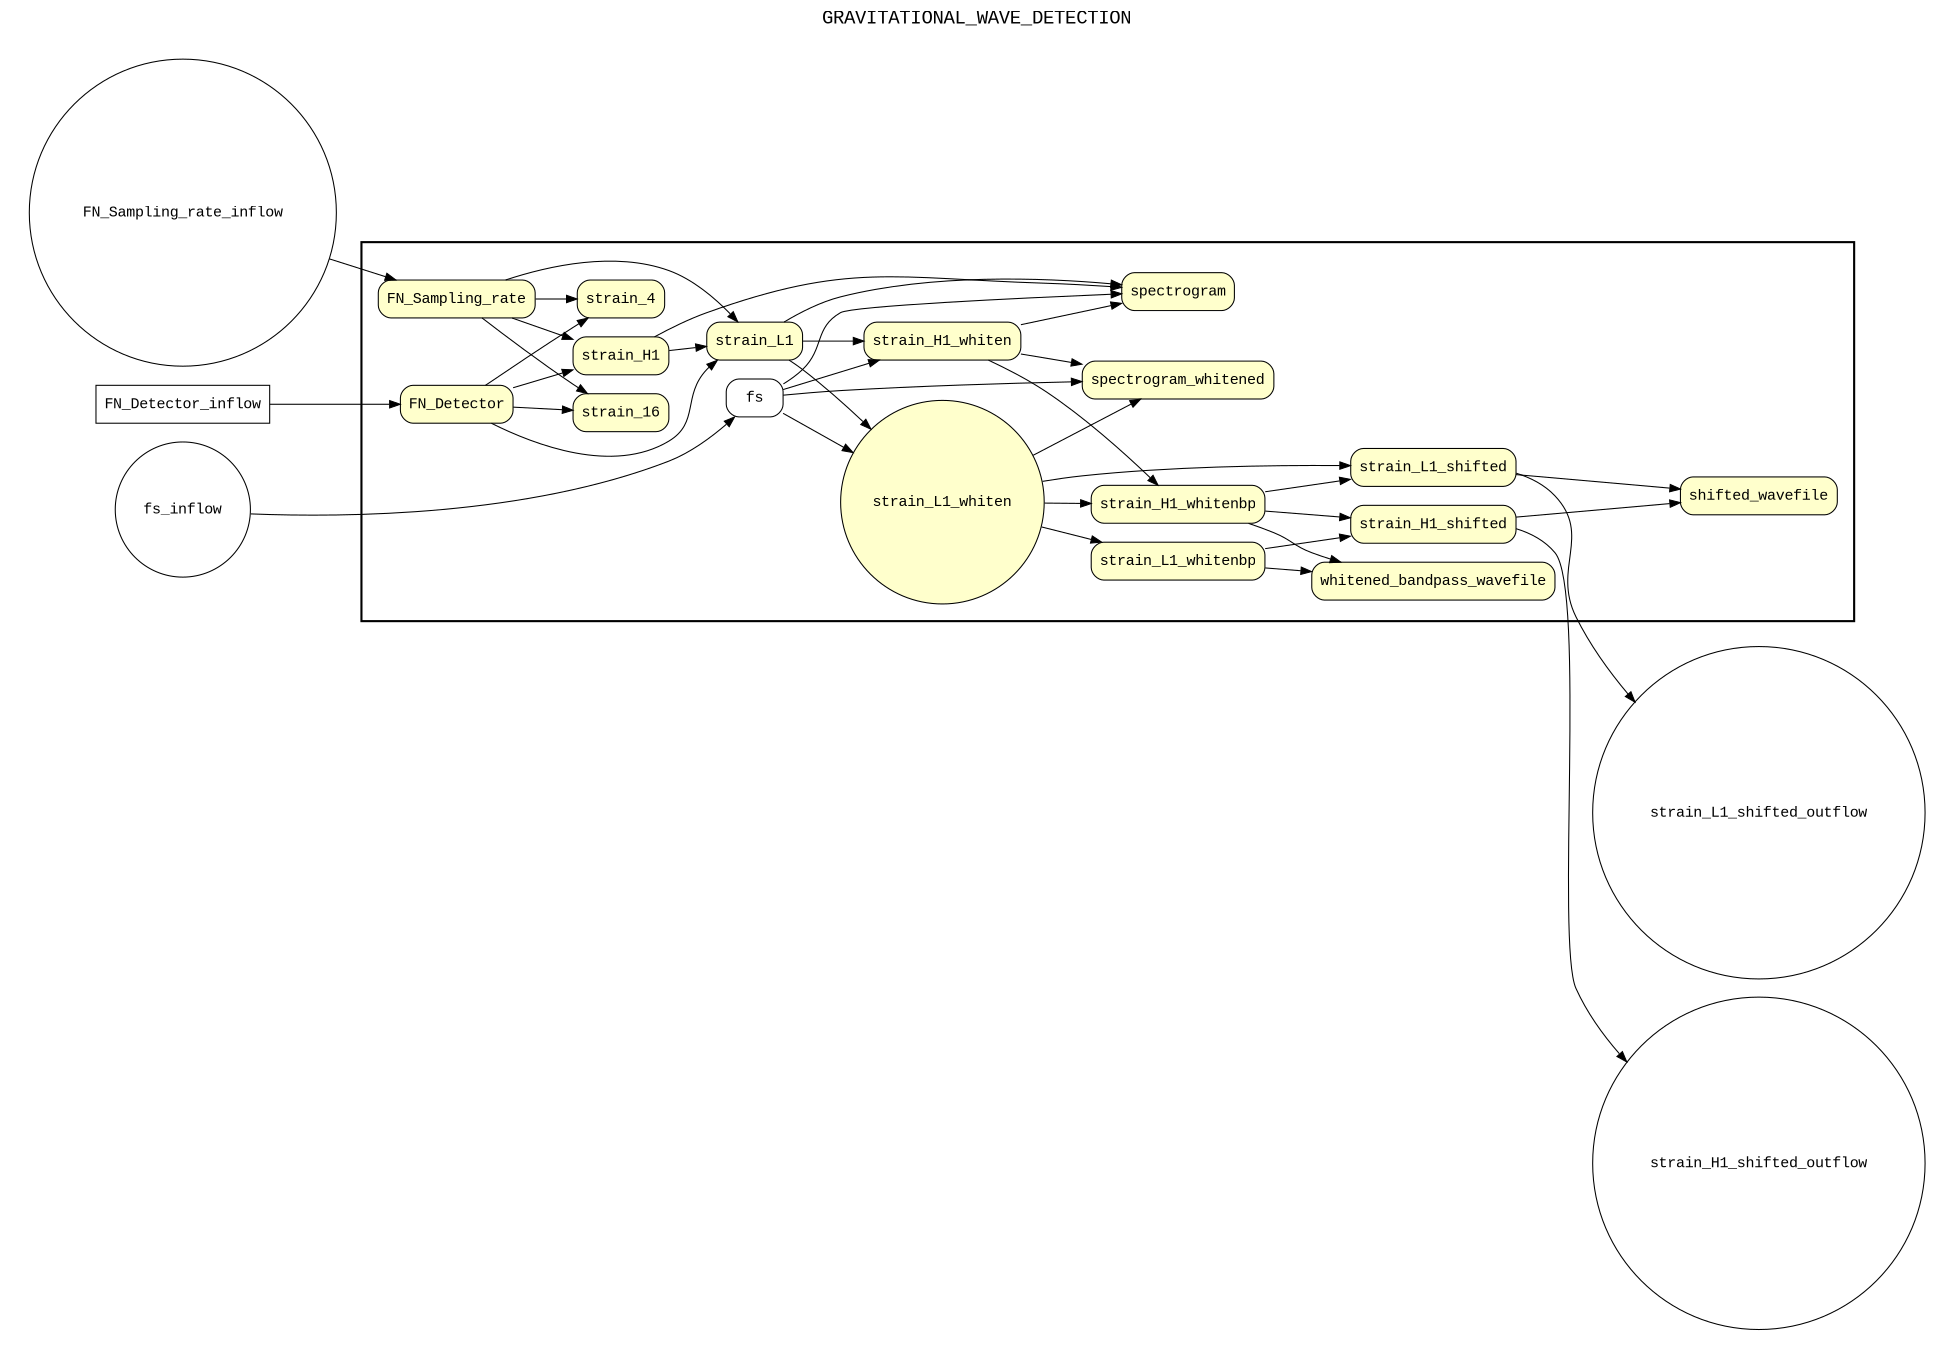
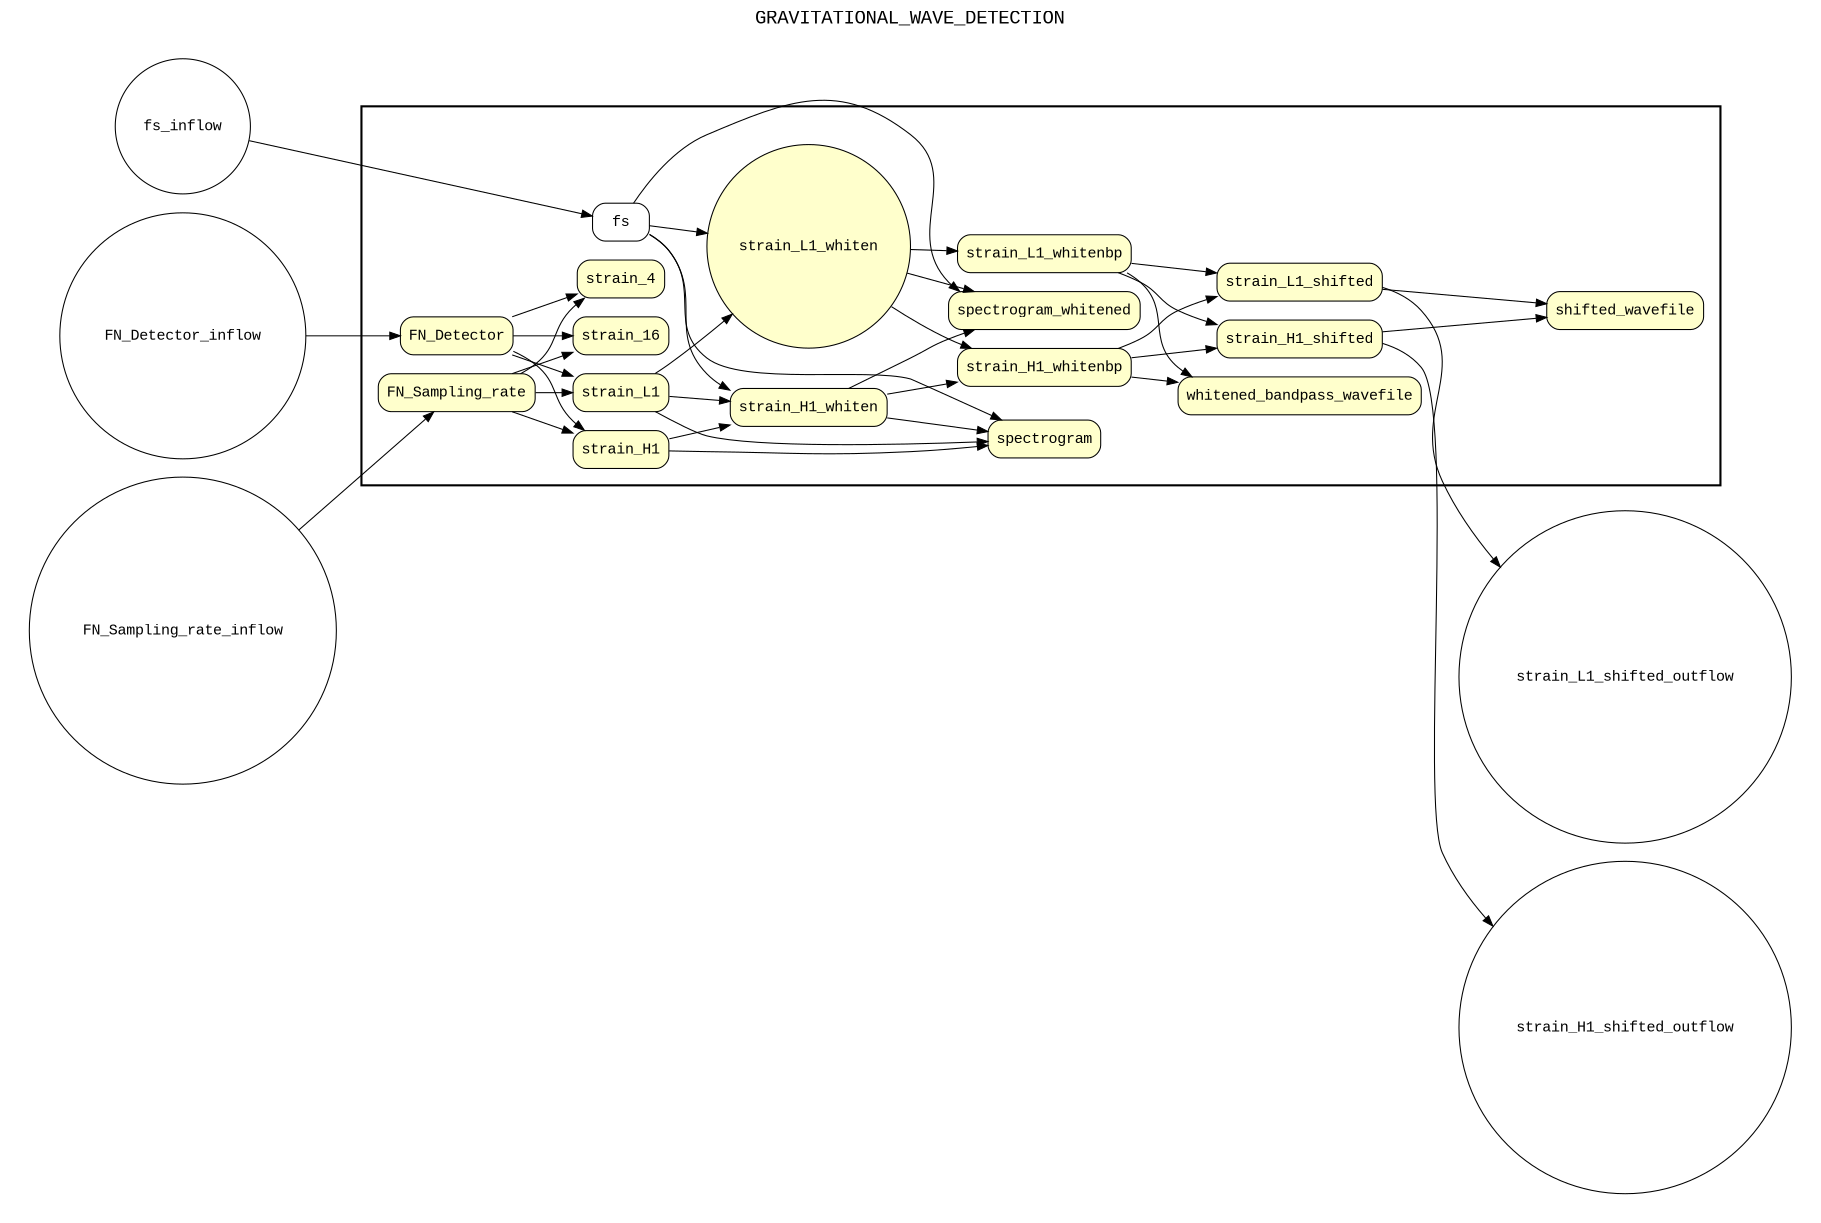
(682, 349) -> (686, 435)
(183, 404) -> (183, 336)
(1191, 468) -> (1169, 268)
